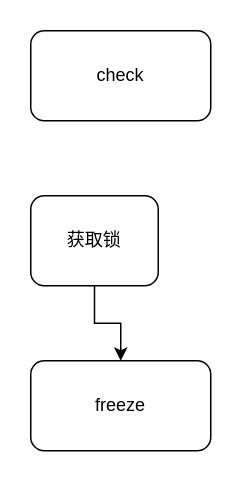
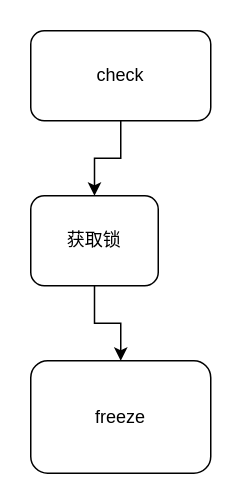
none -> (113, 158)
(121, 406) -> (121, 417)
